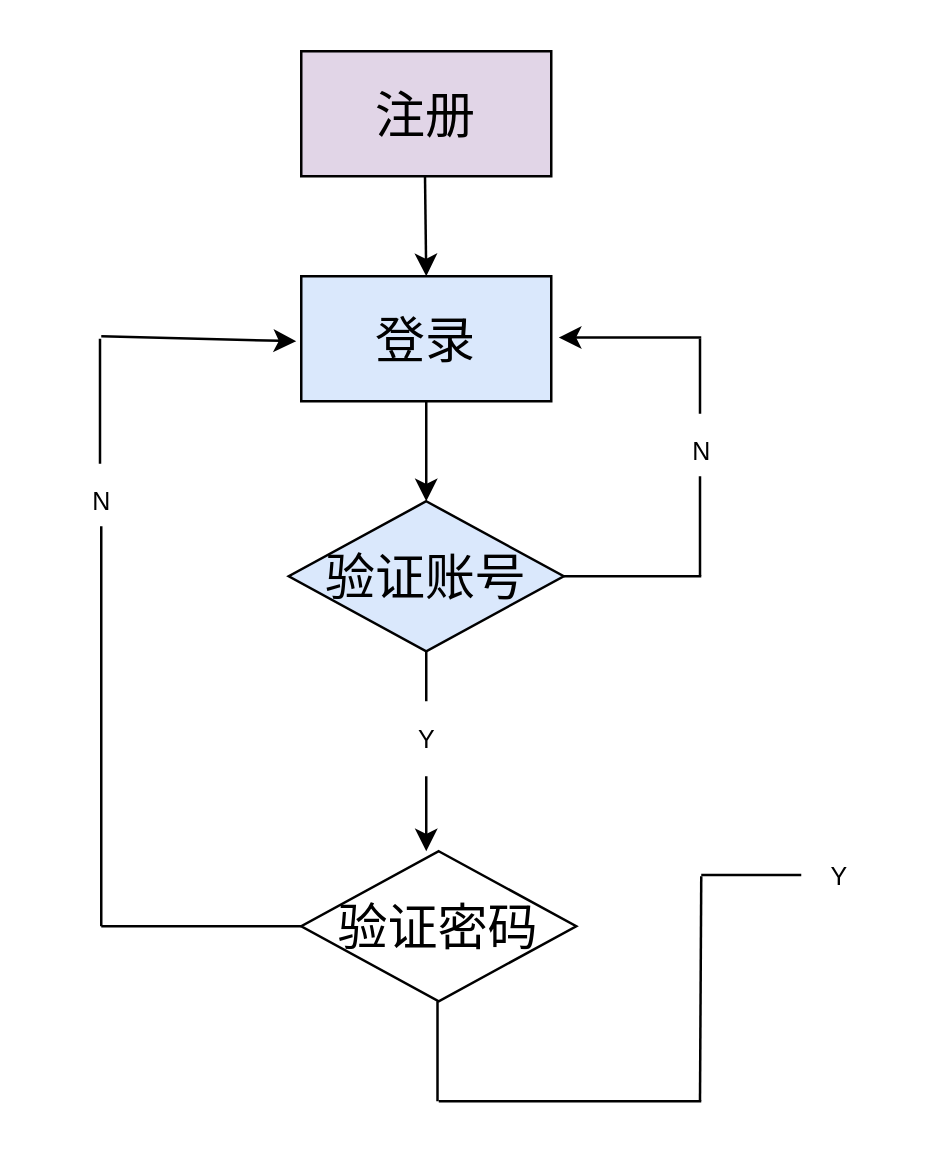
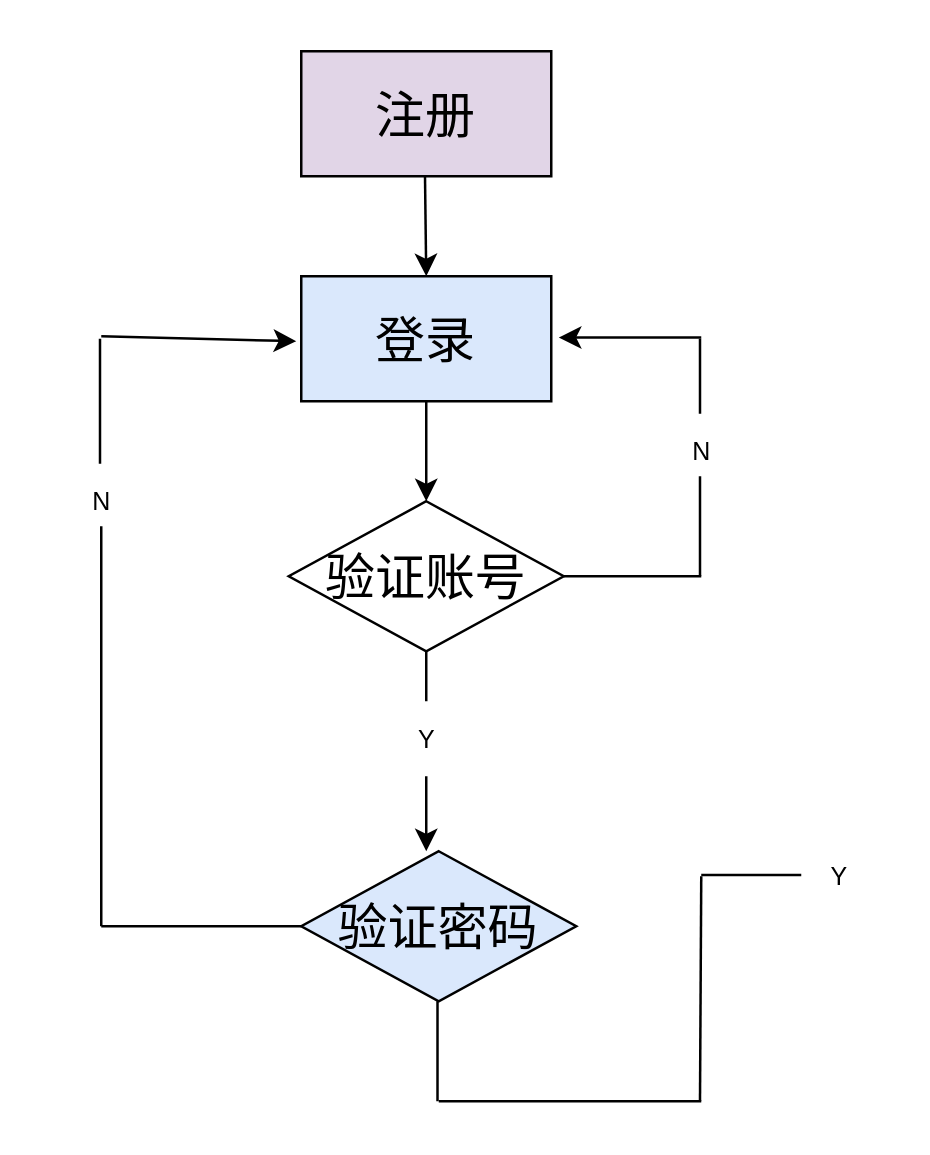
(426, 576) -> (426, 576)
(439, 926) -> (439, 926)
